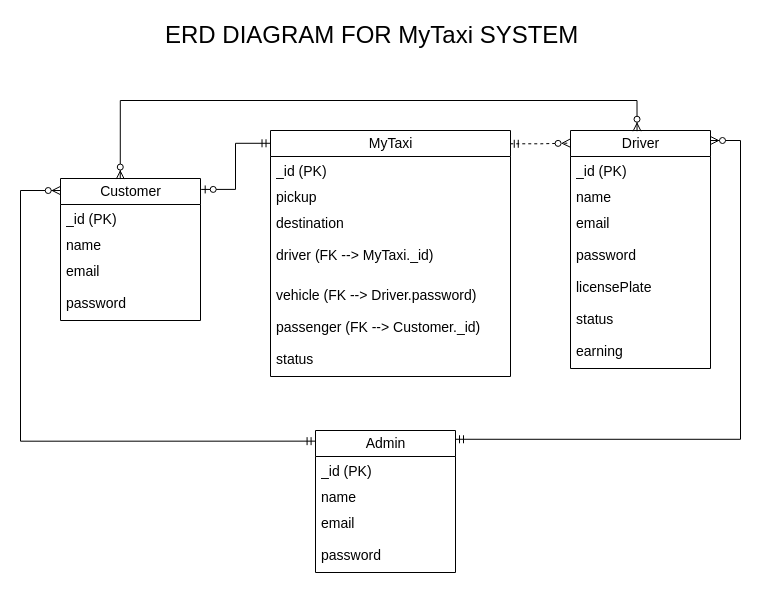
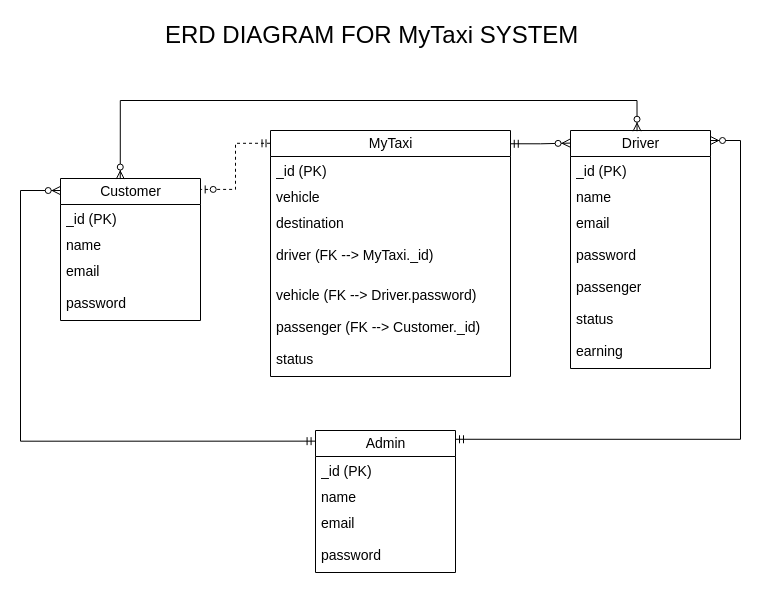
(532, 144) -> (532, 144)
(236, 167) -> (236, 167)
(298, 198) -> (300, 198)
(618, 288) -> (612, 288)
